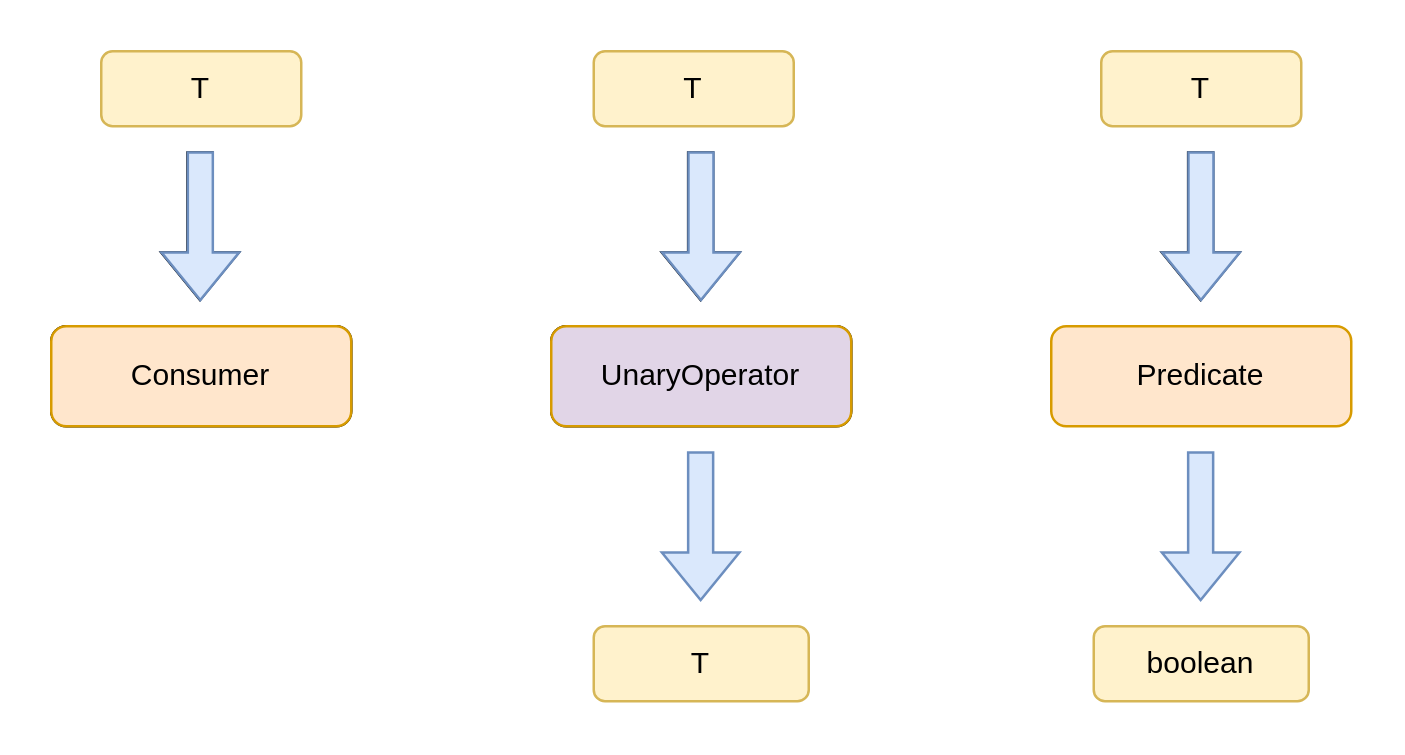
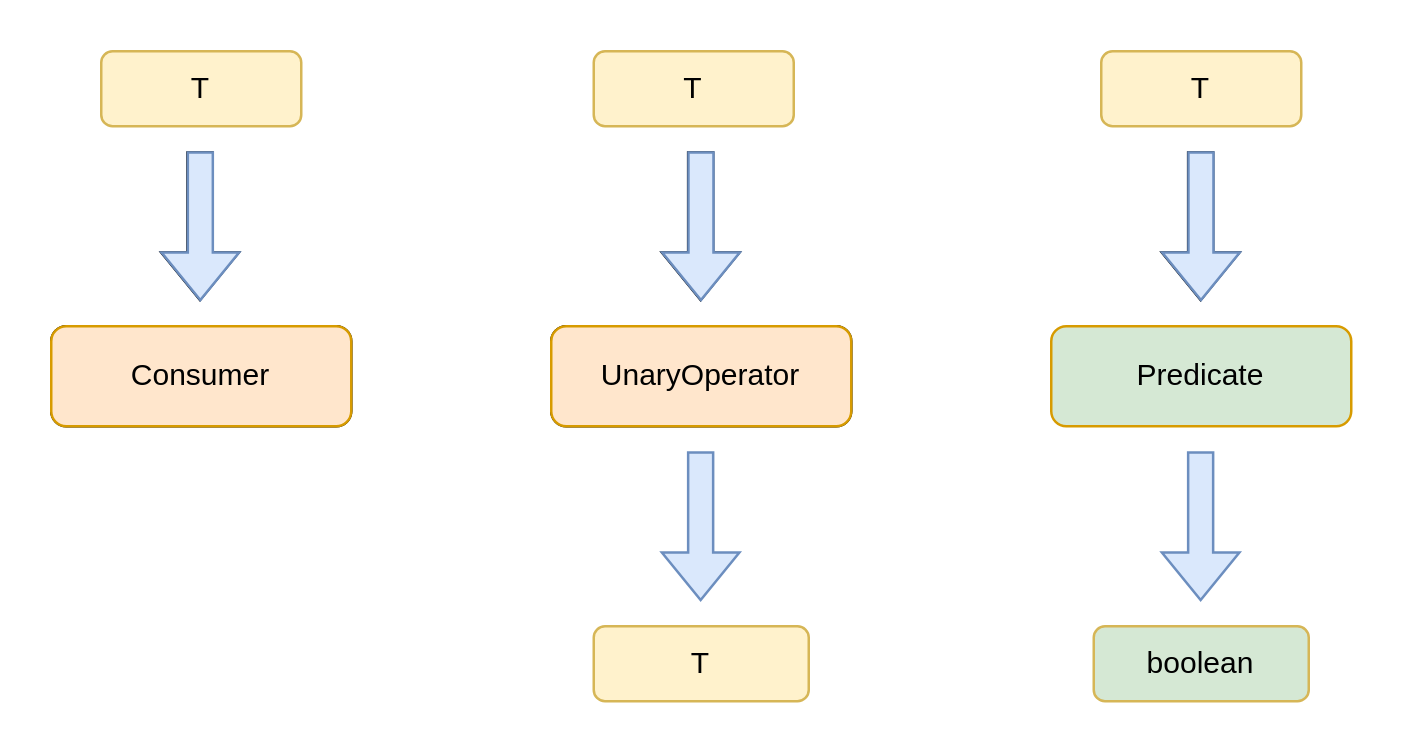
(701, 376) -> (701, 376)
(1201, 376) -> (1201, 376)
(1201, 664) -> (1201, 664)
